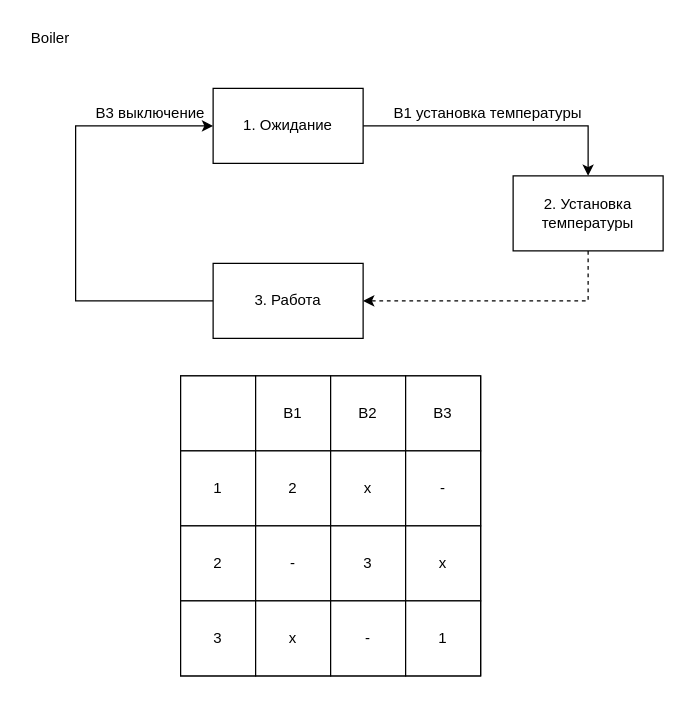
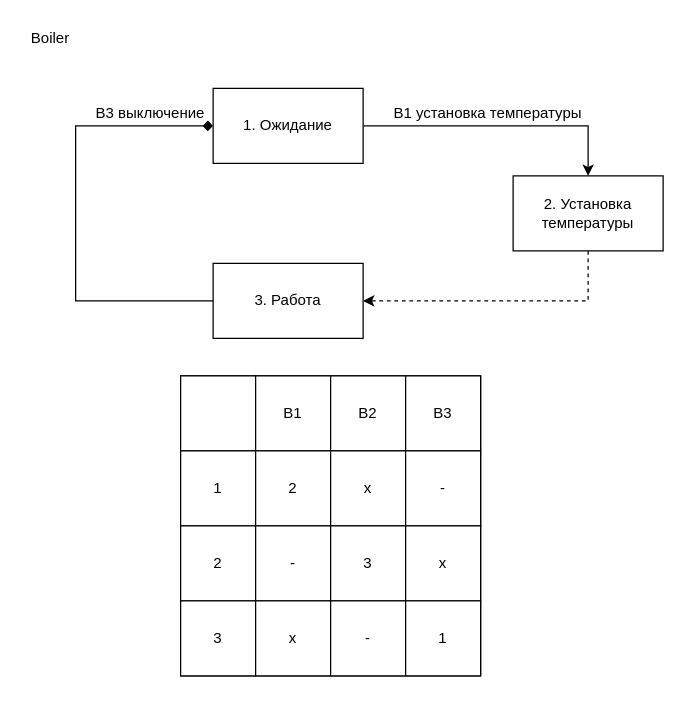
(203, 126) -> (202, 126)
